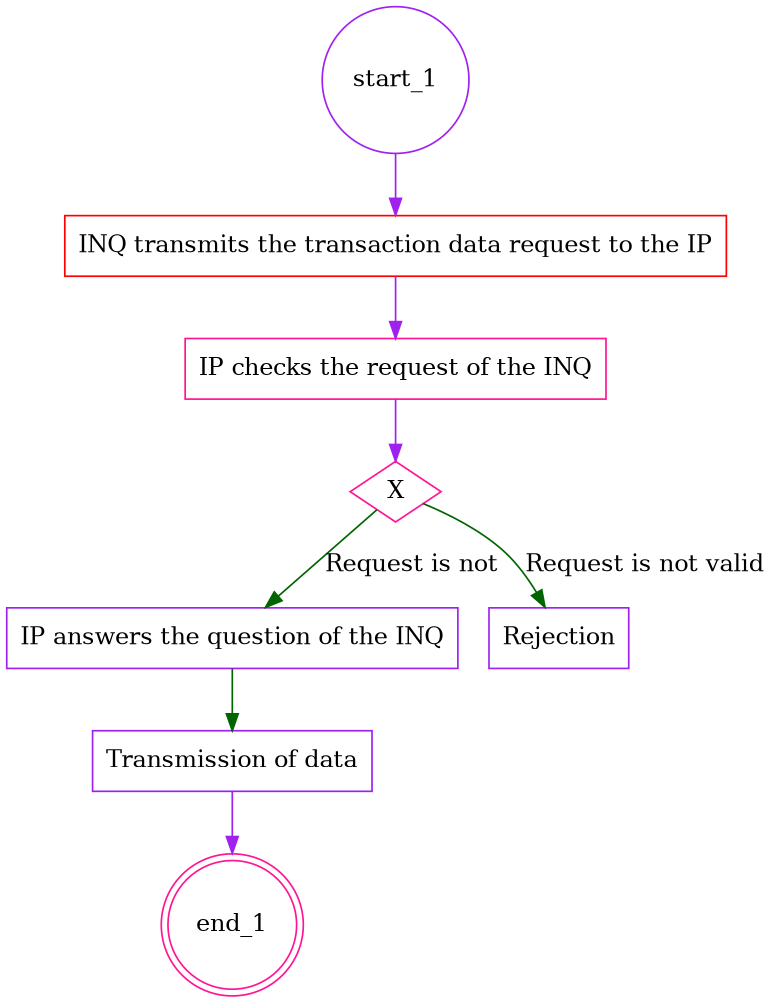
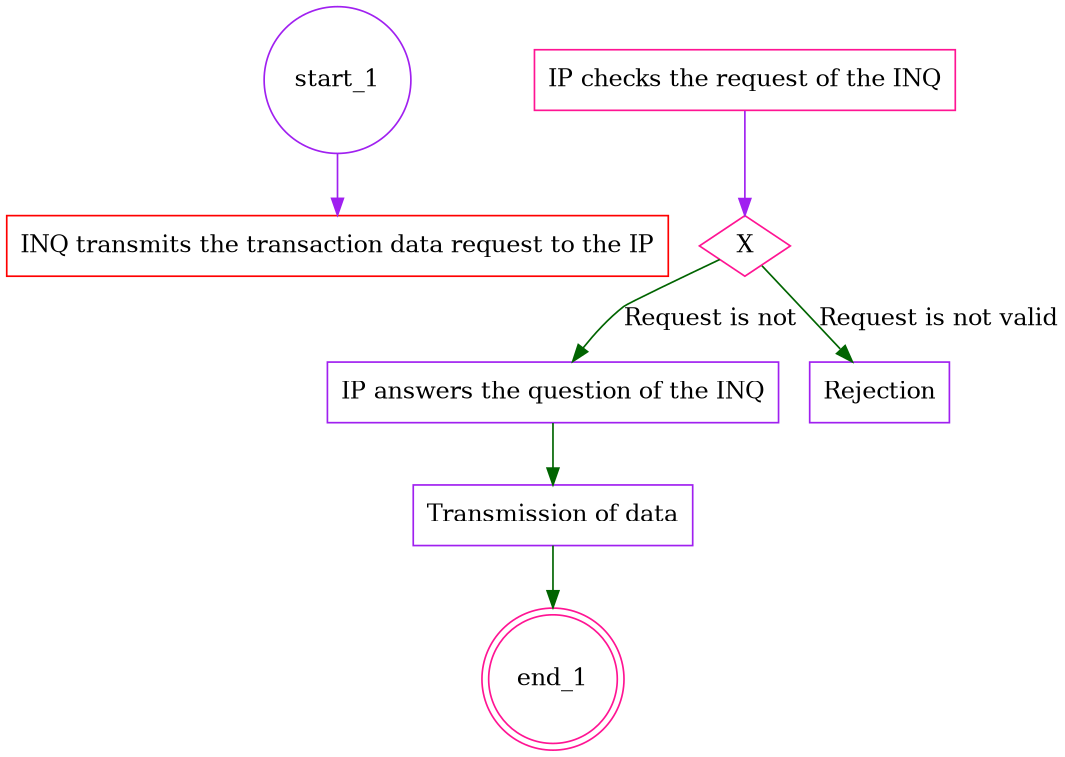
(396, 299) -> none
(232, 814) -> (553, 568)
